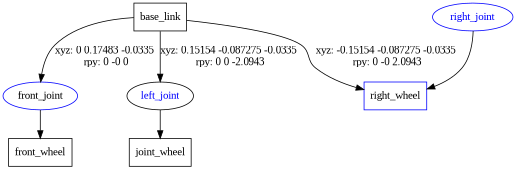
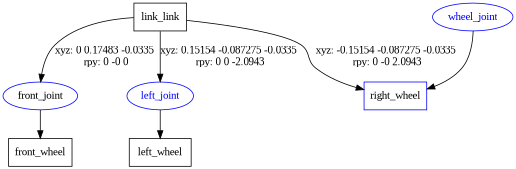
(160, 17) -> (160, 17)
(473, 17) -> (473, 17)
(160, 96) -> (160, 96)
(160, 152) -> (160, 152)
